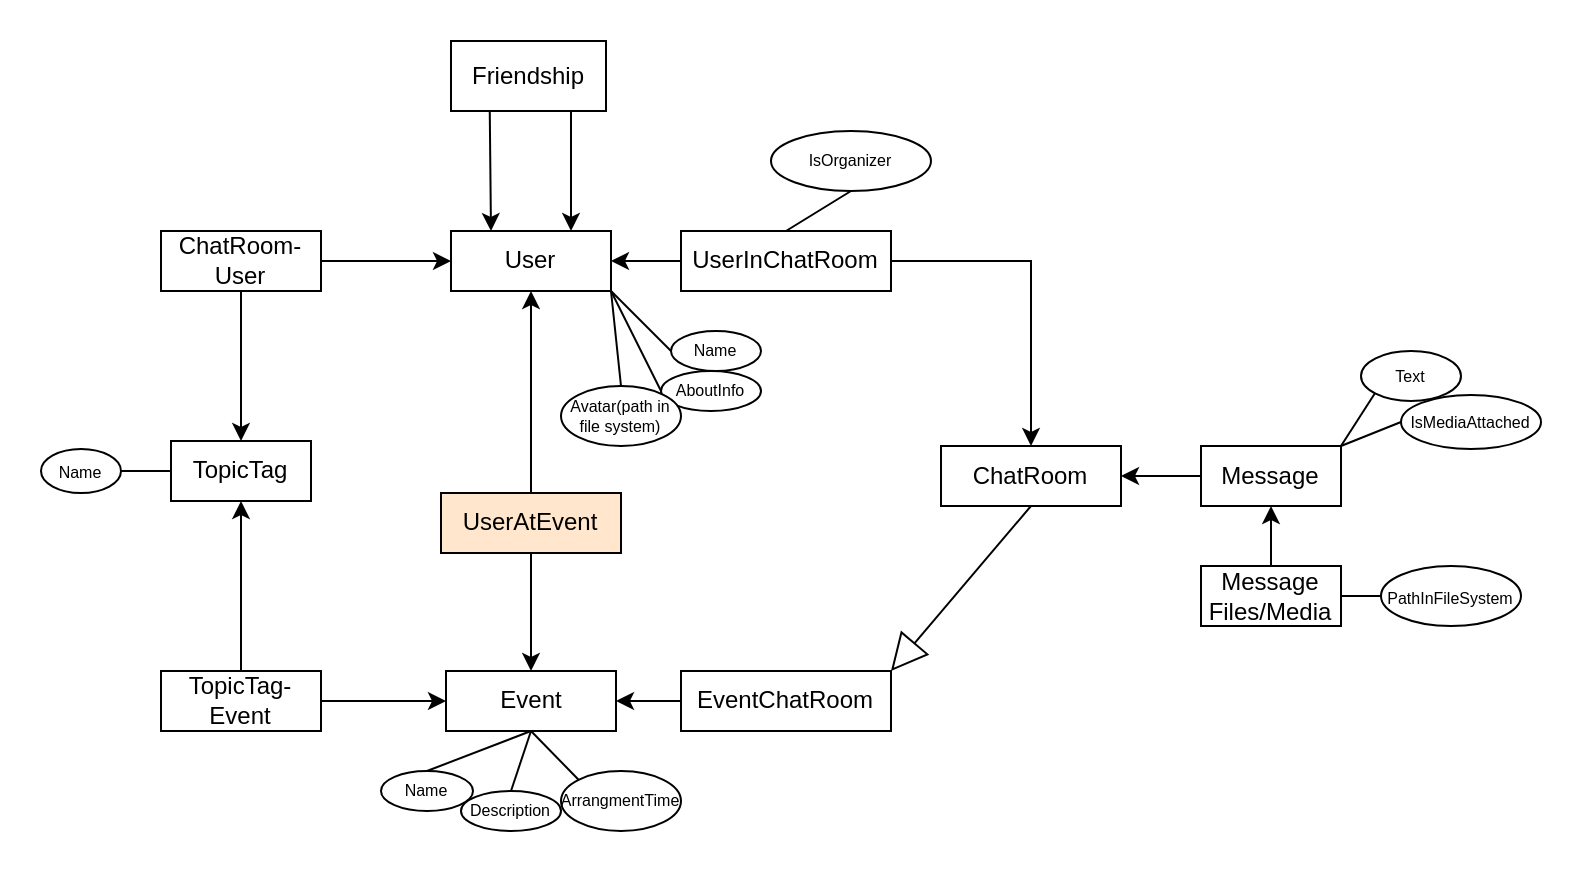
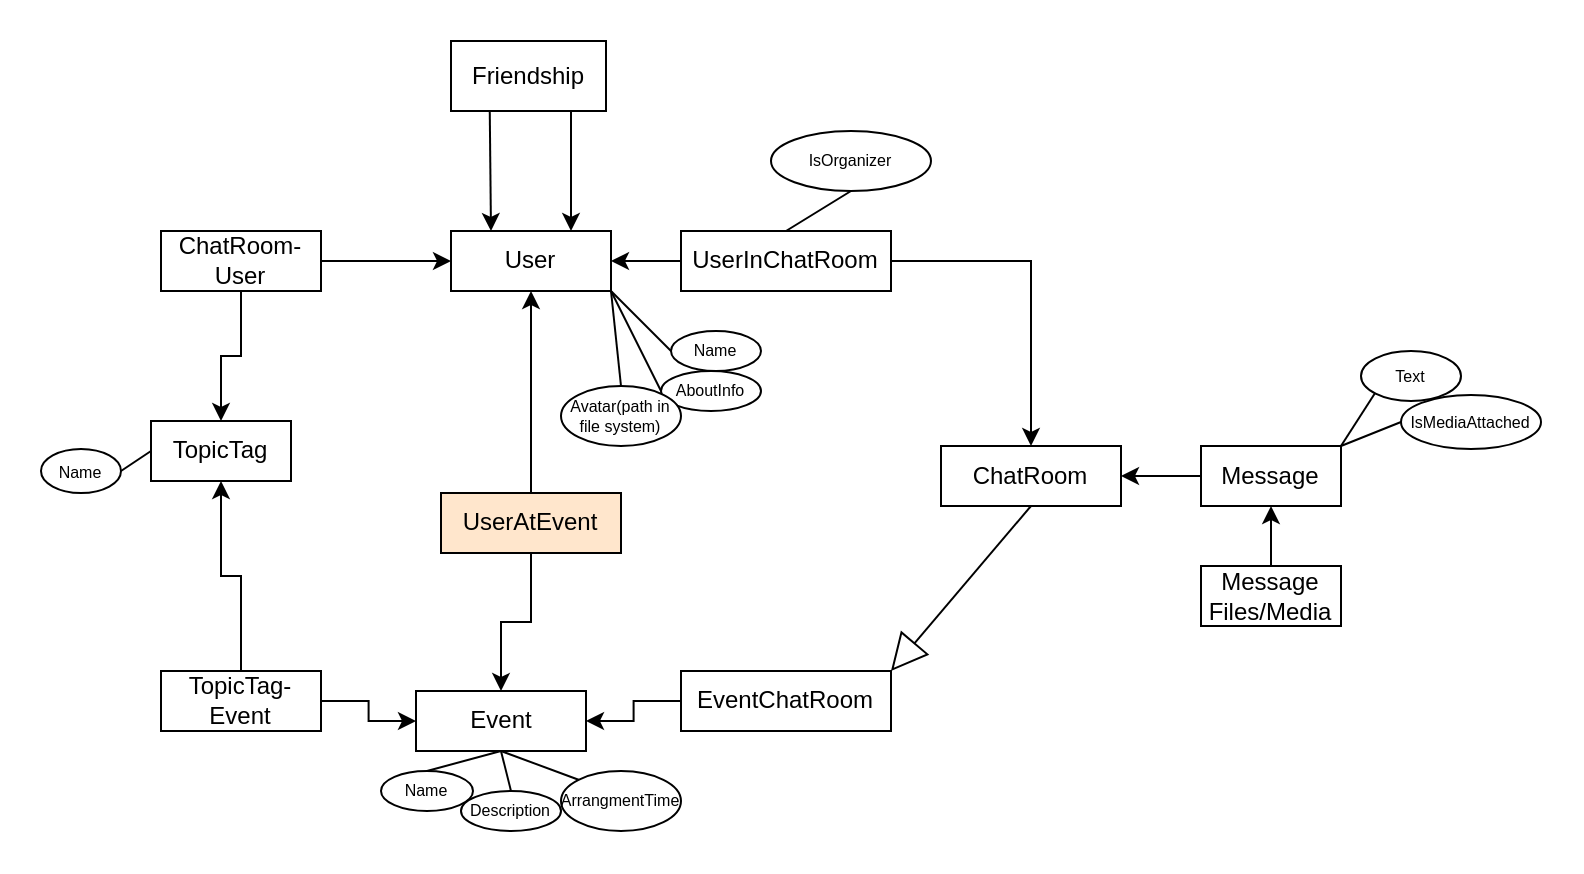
(241, 471) -> (221, 451)
(1361, 596) -> none
(1451, 596) -> none
(531, 701) -> (501, 721)
